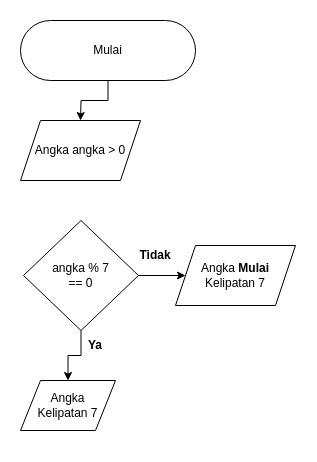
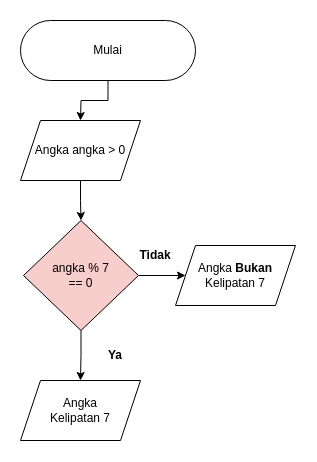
none -> (81, 197)
(81, 276) -> (81, 276)
(236, 276) -> (236, 276)
(96, 346) -> (116, 356)
(68, 406) -> (81, 411)
